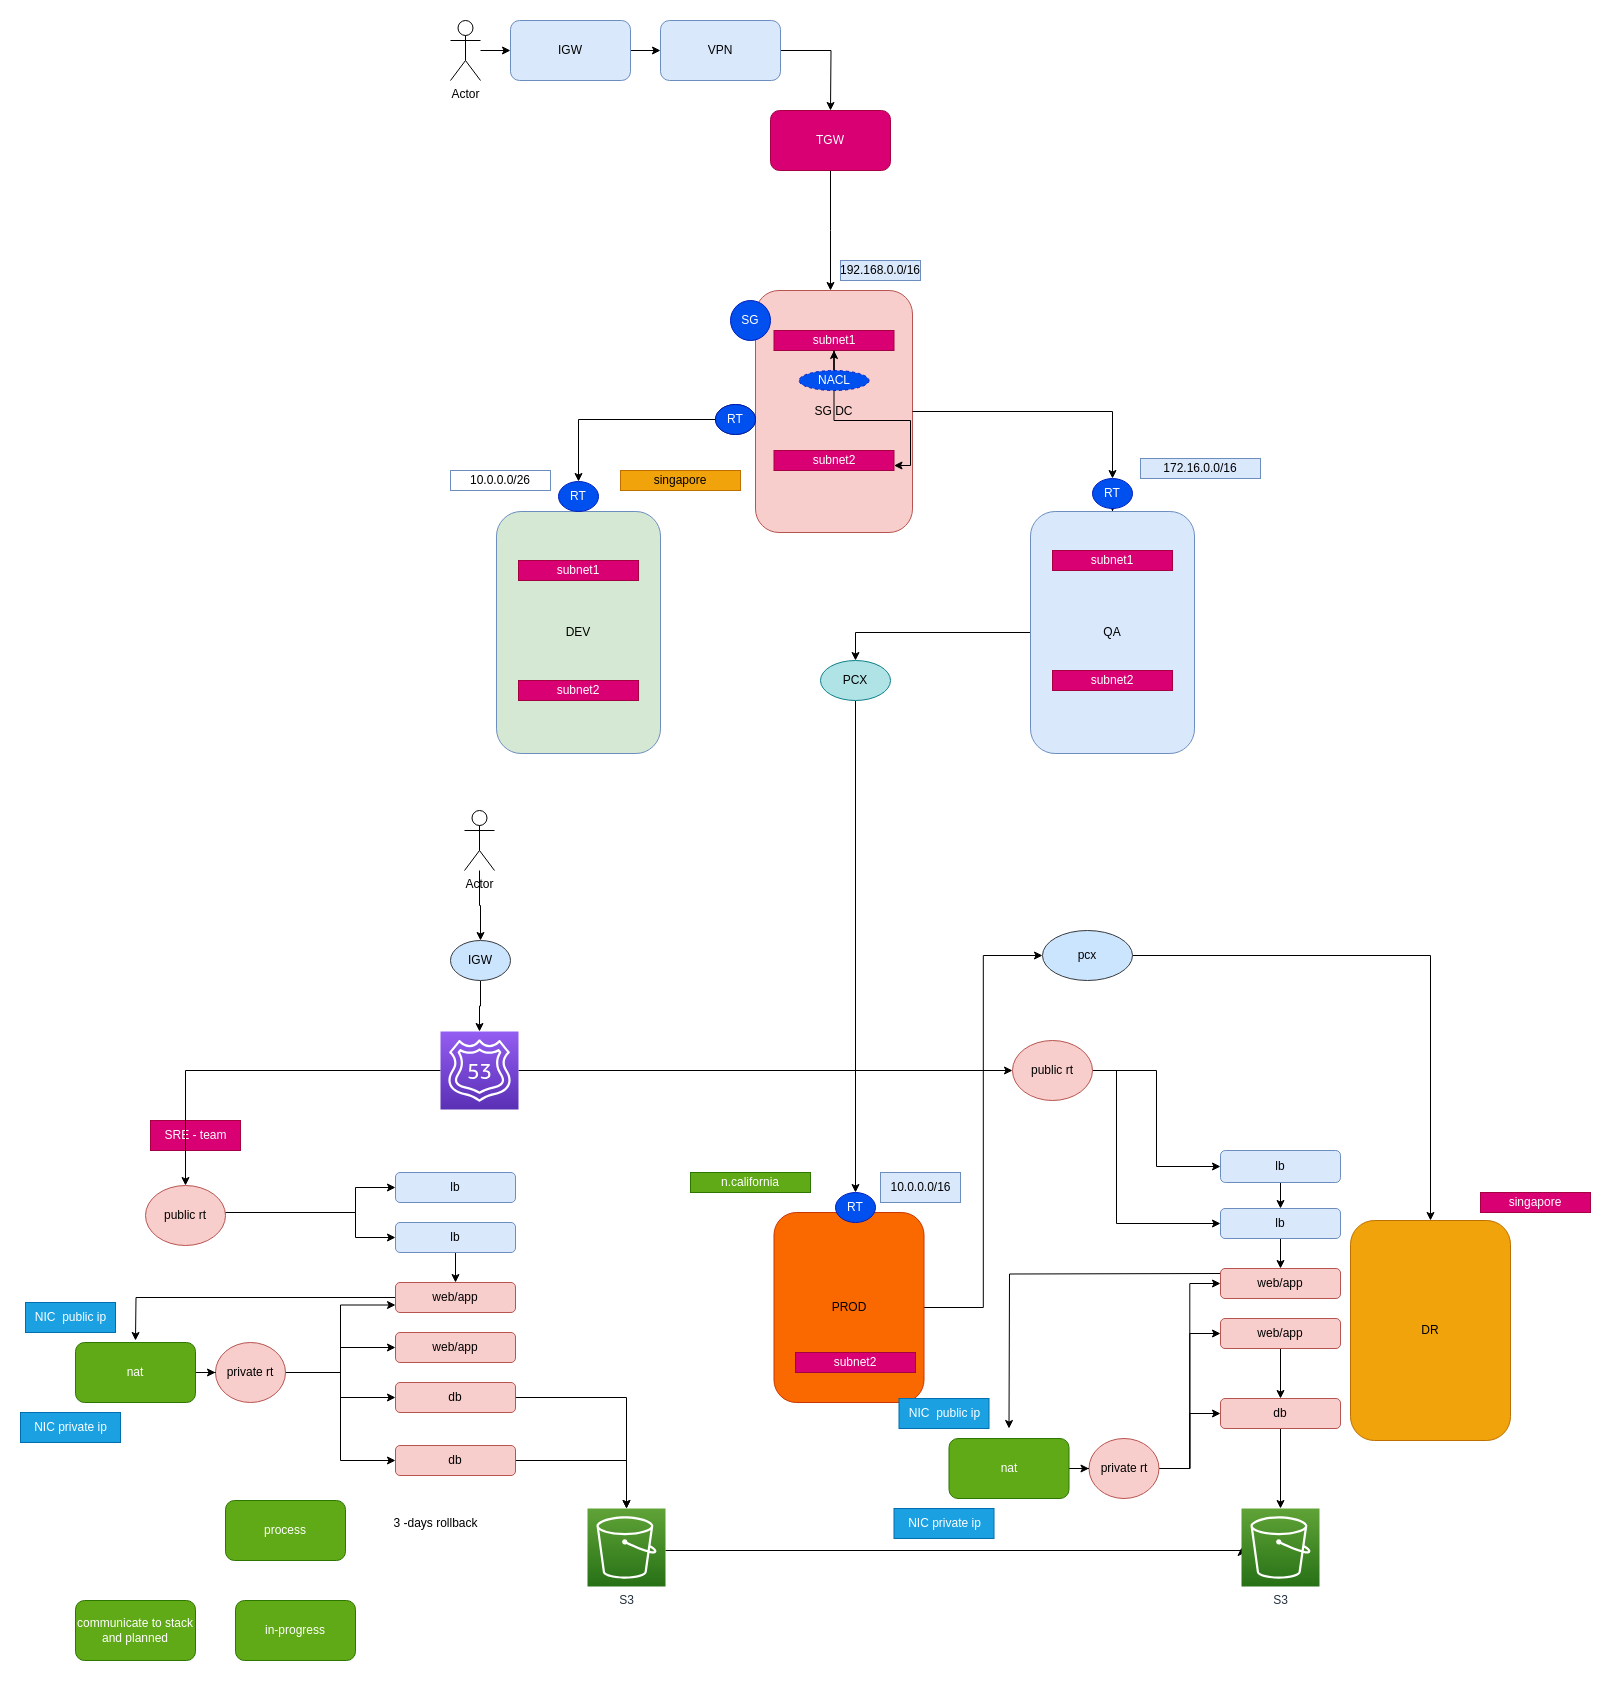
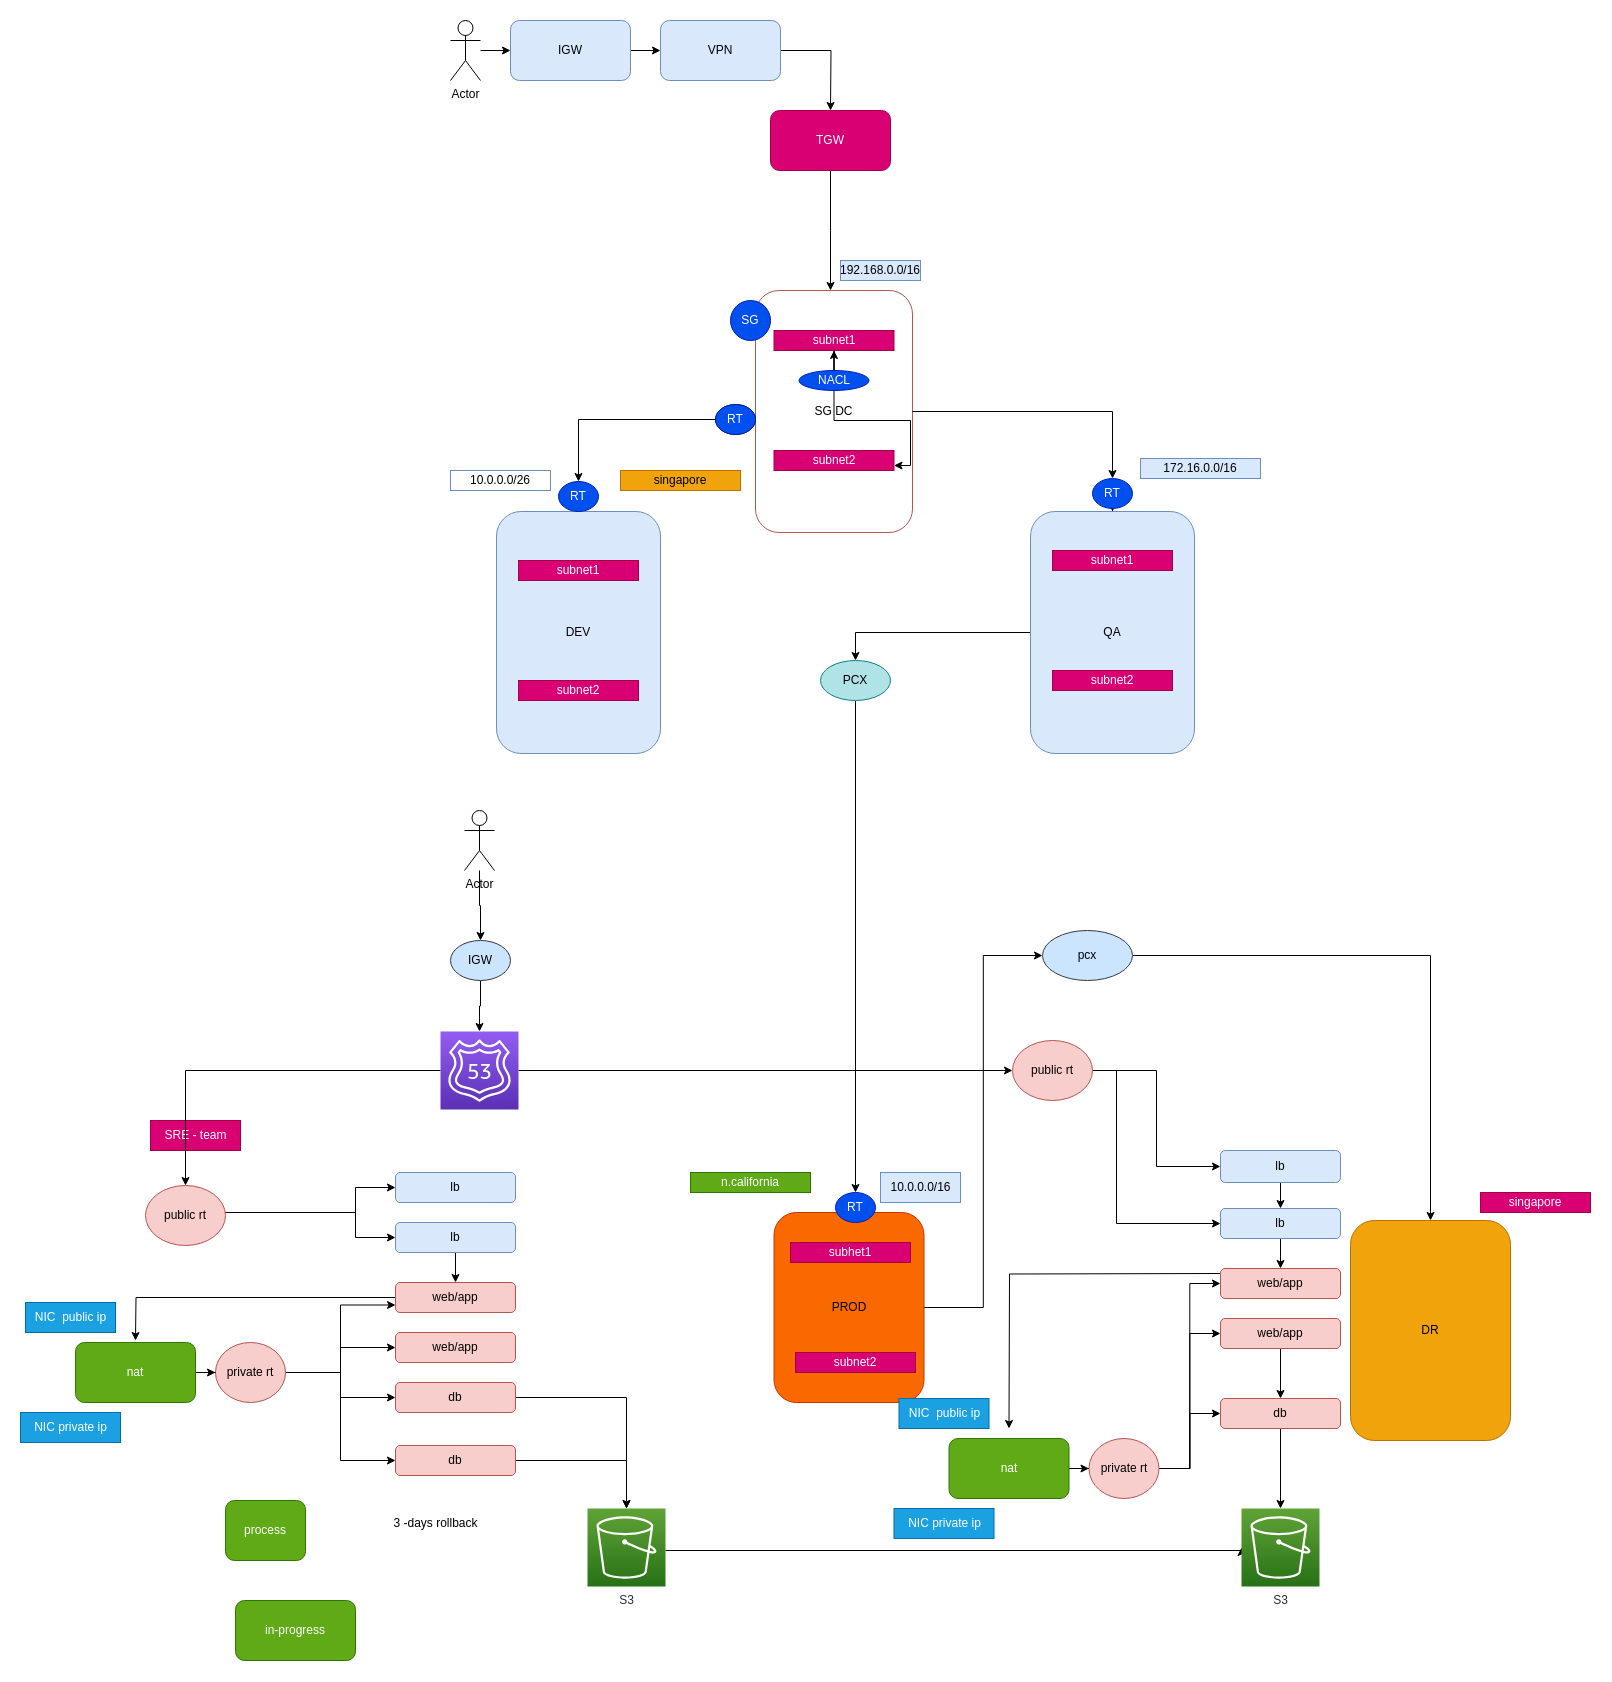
(834, 381) -> (834, 381)
(834, 412) -> (834, 412)
(579, 633) -> (579, 633)
none -> (851, 1253)
(286, 1531) -> (266, 1531)
(136, 1631) -> none
